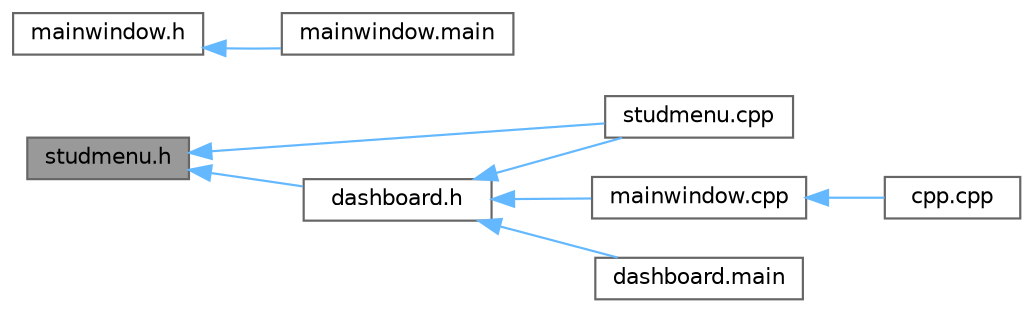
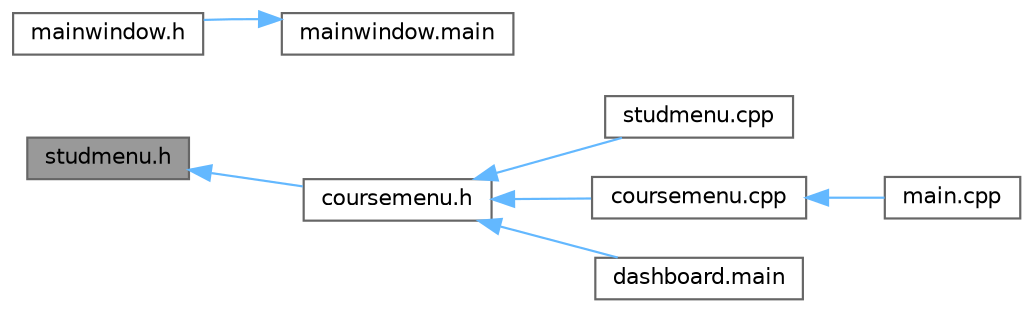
(253, 49) -> (231, 19)
(408, 137) -> none
(699, 198) -> (699, 198)
(953, 198) -> (953, 198)
(398, 200) -> (398, 200)
